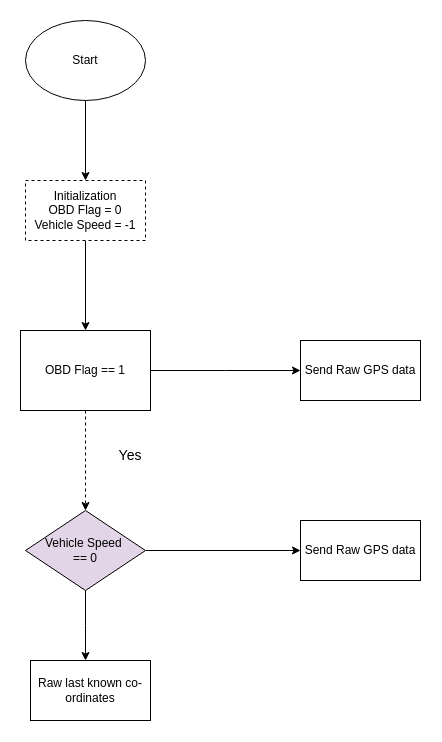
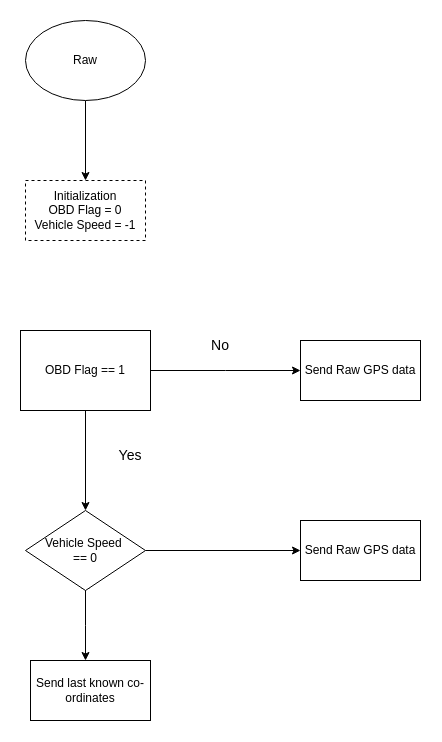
(86, 61) -> (86, 61)
(86, 282) -> none
none -> (221, 346)
(86, 457) -> (86, 457)
(86, 551) -> (86, 551)
(91, 691) -> (91, 691)
